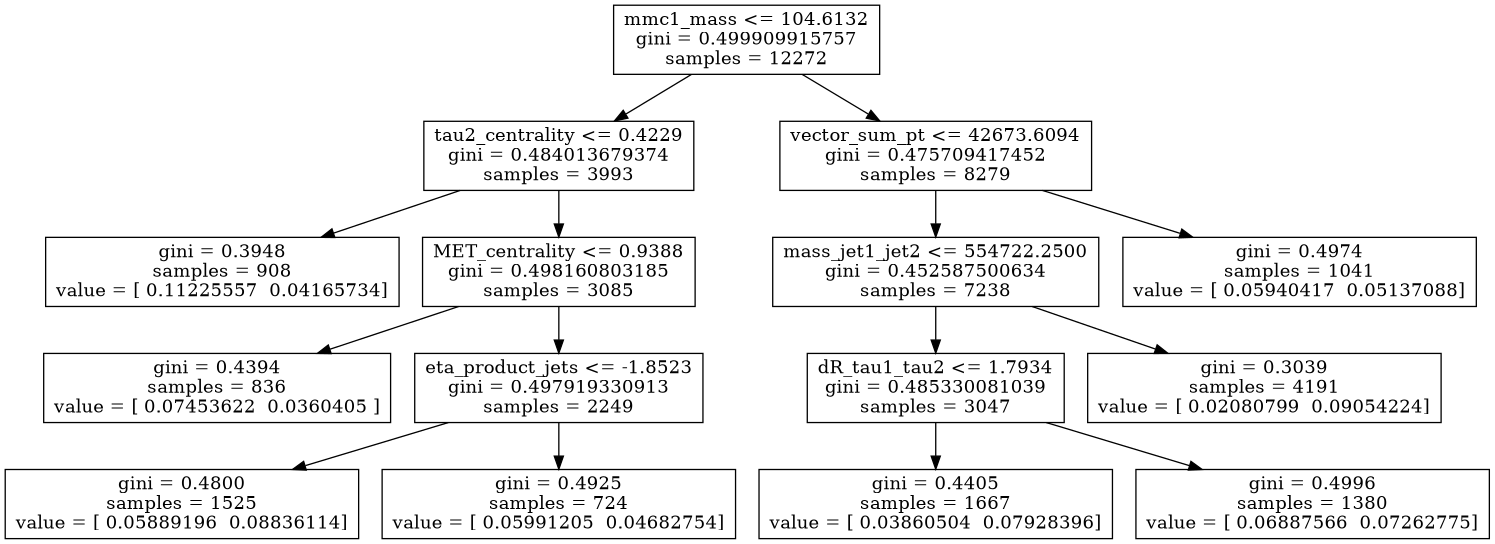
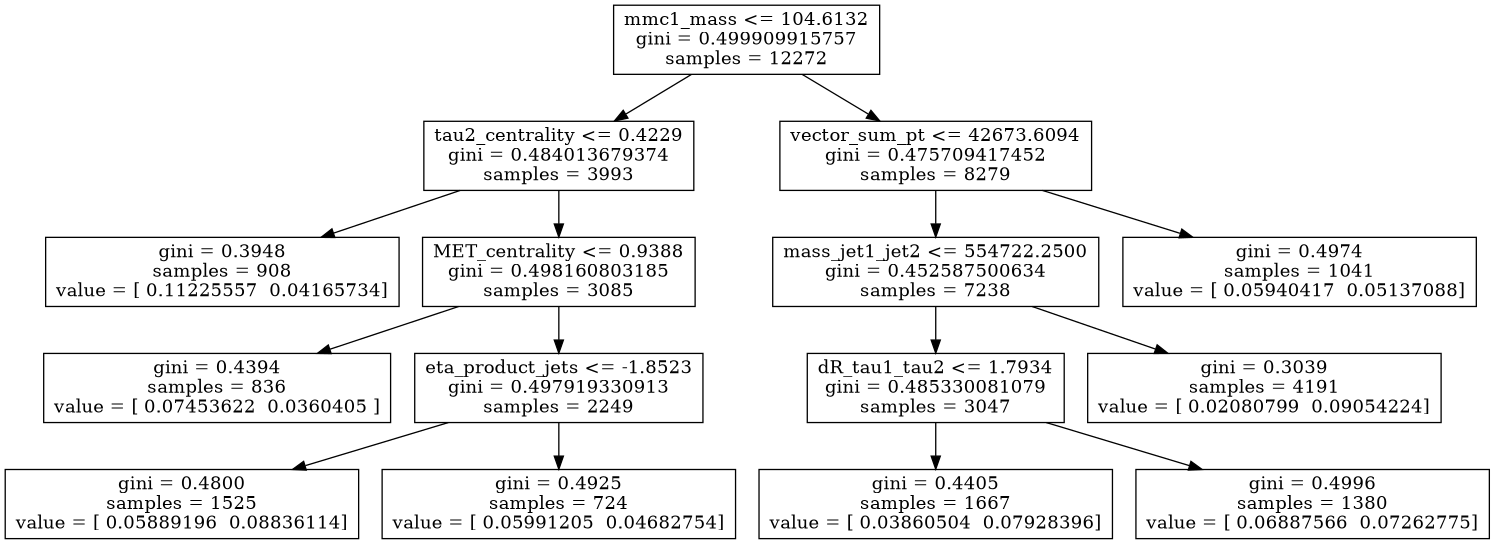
(936, 388) -> (936, 388)
